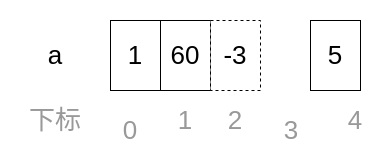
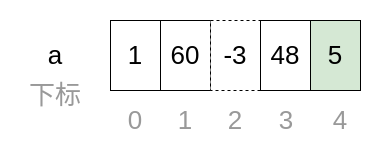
none -> (286, 56)
(336, 56) -> (336, 56)
(56, 121) -> (56, 96)
(356, 121) -> (341, 121)
(131, 131) -> (136, 121)
(292, 131) -> (287, 121)
